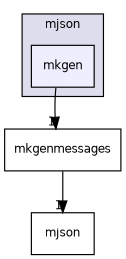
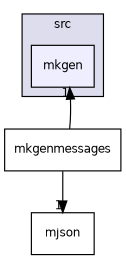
(63, 25) -> (63, 25)
(55, 104) -> (71, 114)
